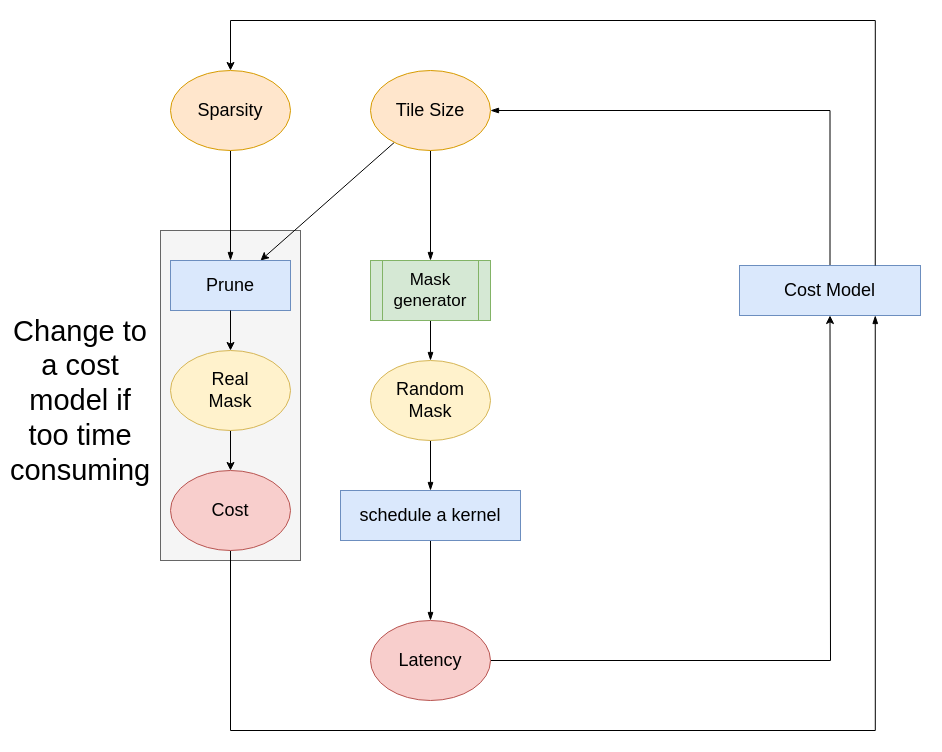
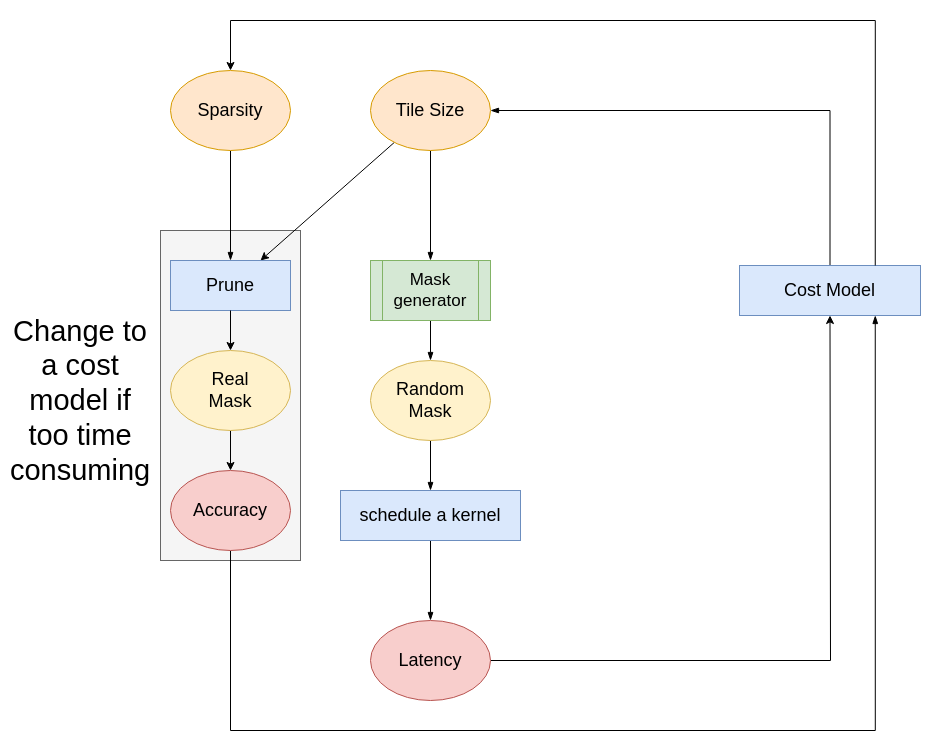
(231, 511) -> (231, 511)
